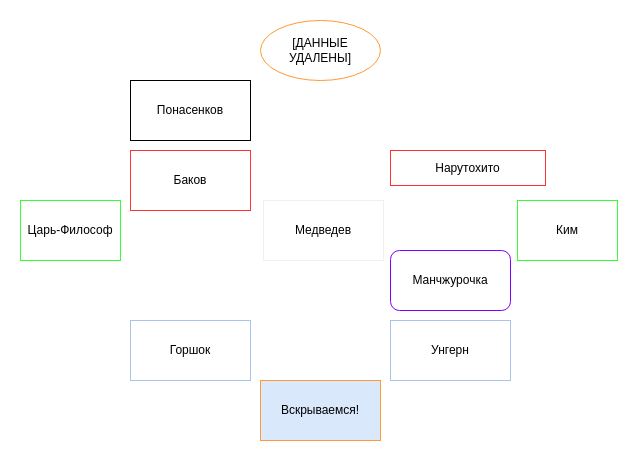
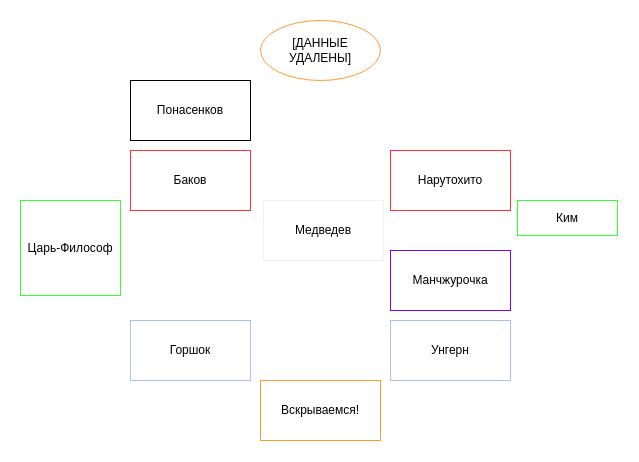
(468, 168) -> (451, 181)
(71, 231) -> (71, 248)
(568, 231) -> (568, 218)
(451, 281) -> (451, 281)
(321, 411) -> (321, 411)
